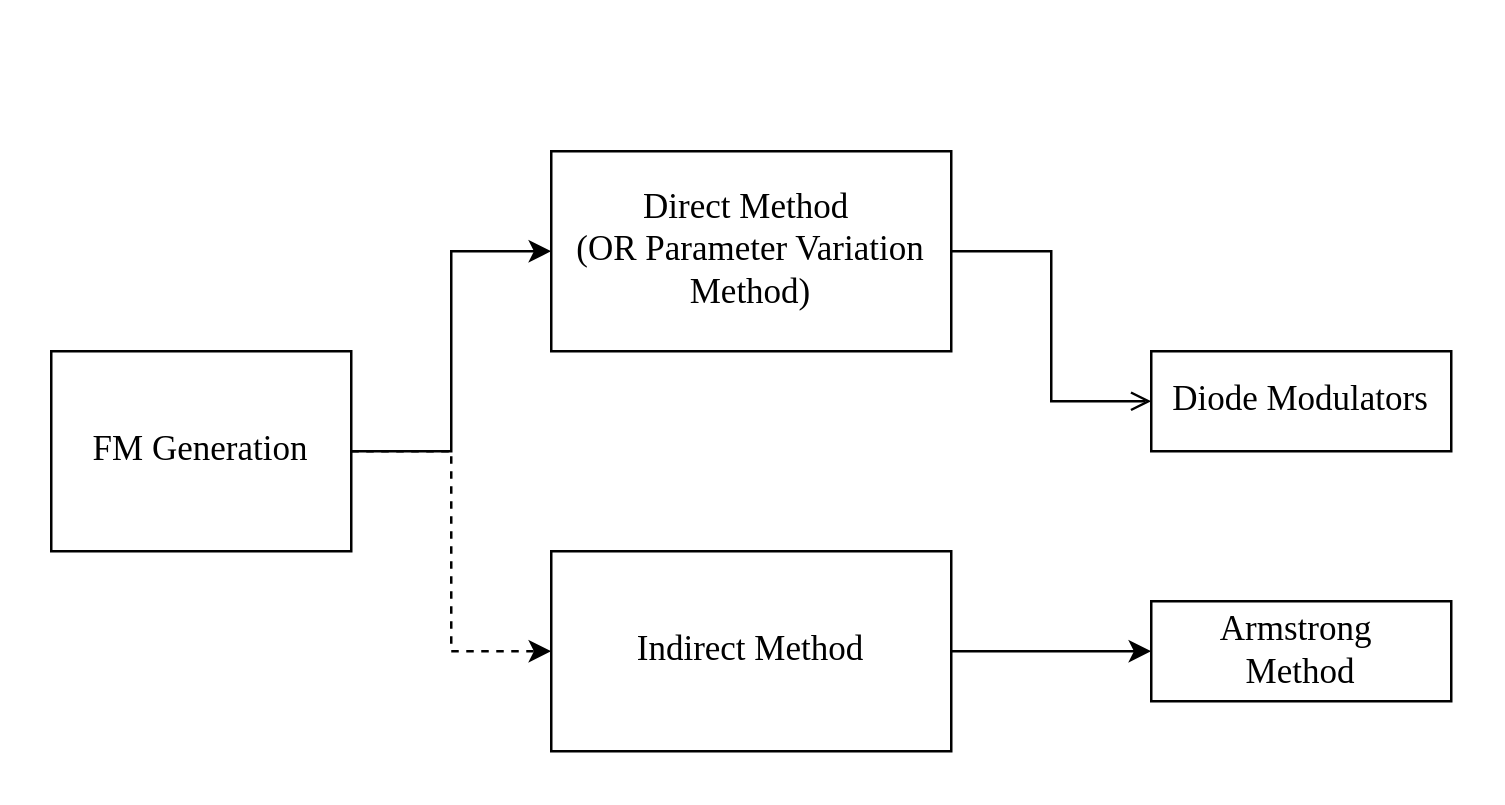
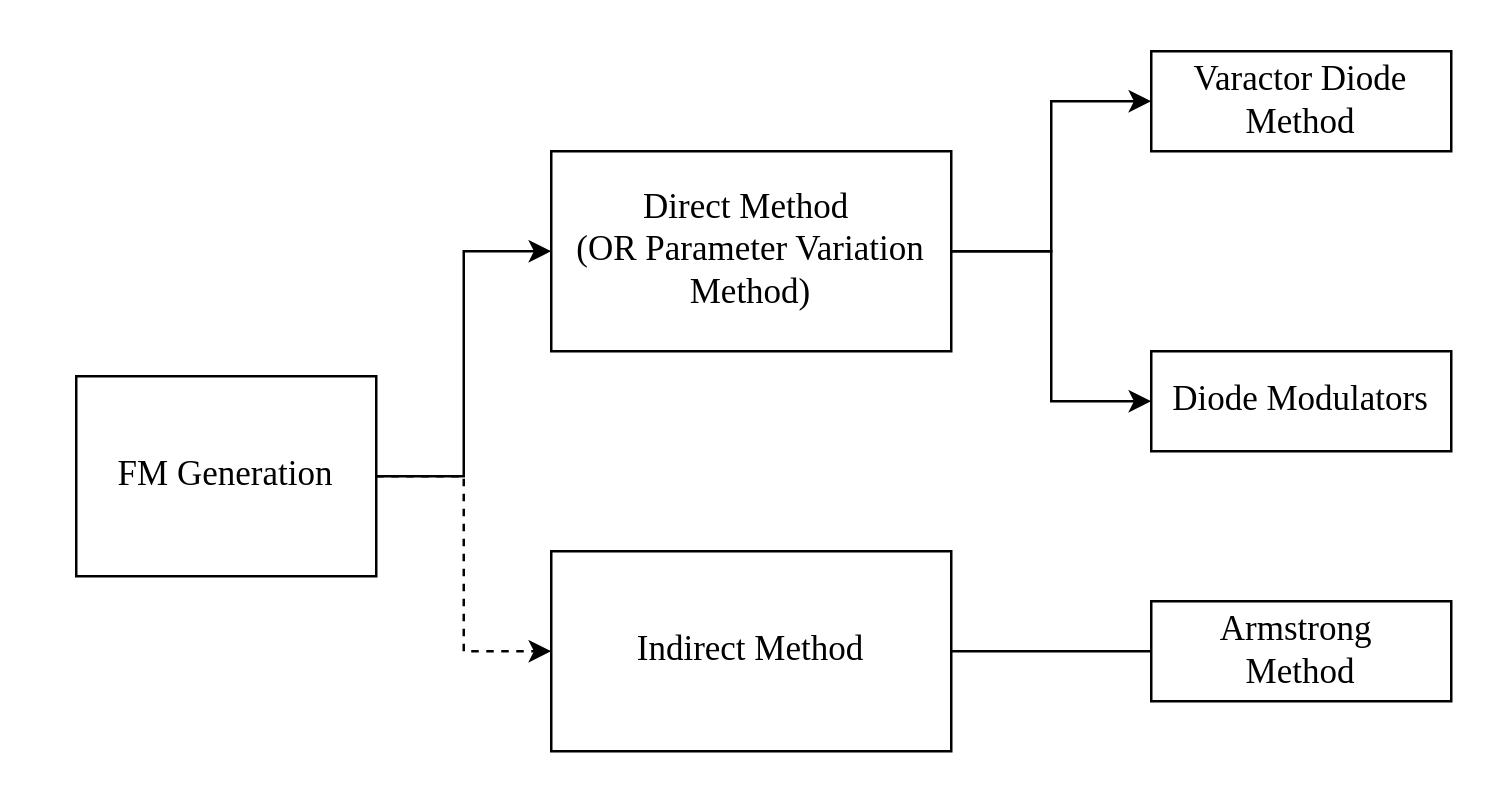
none -> (1301, 101)
none -> (1051, 132)
(1137, 401) -> (1133, 401)
(201, 451) -> (226, 476)
(1133, 651) -> (1140, 651)
